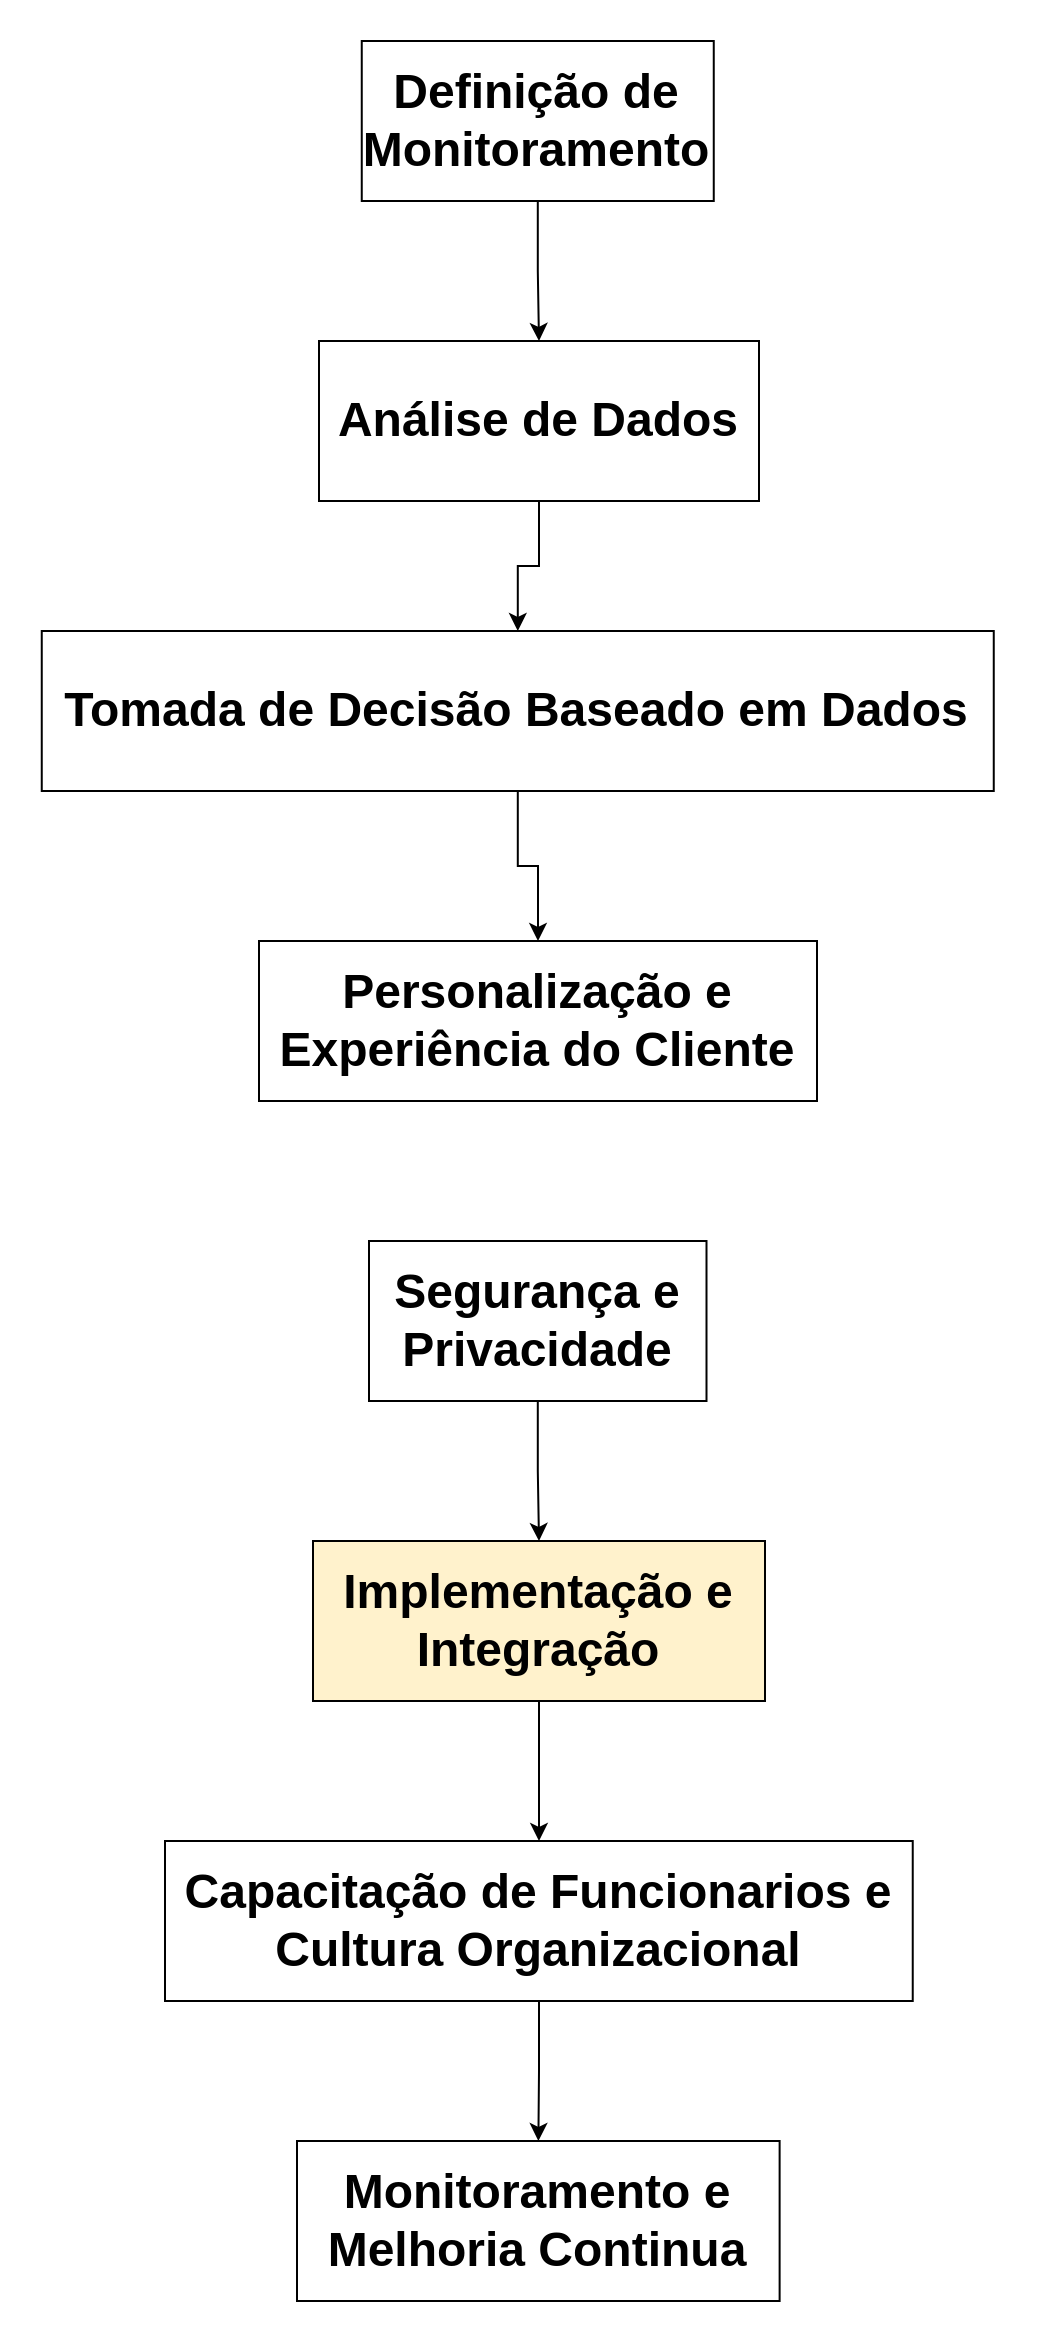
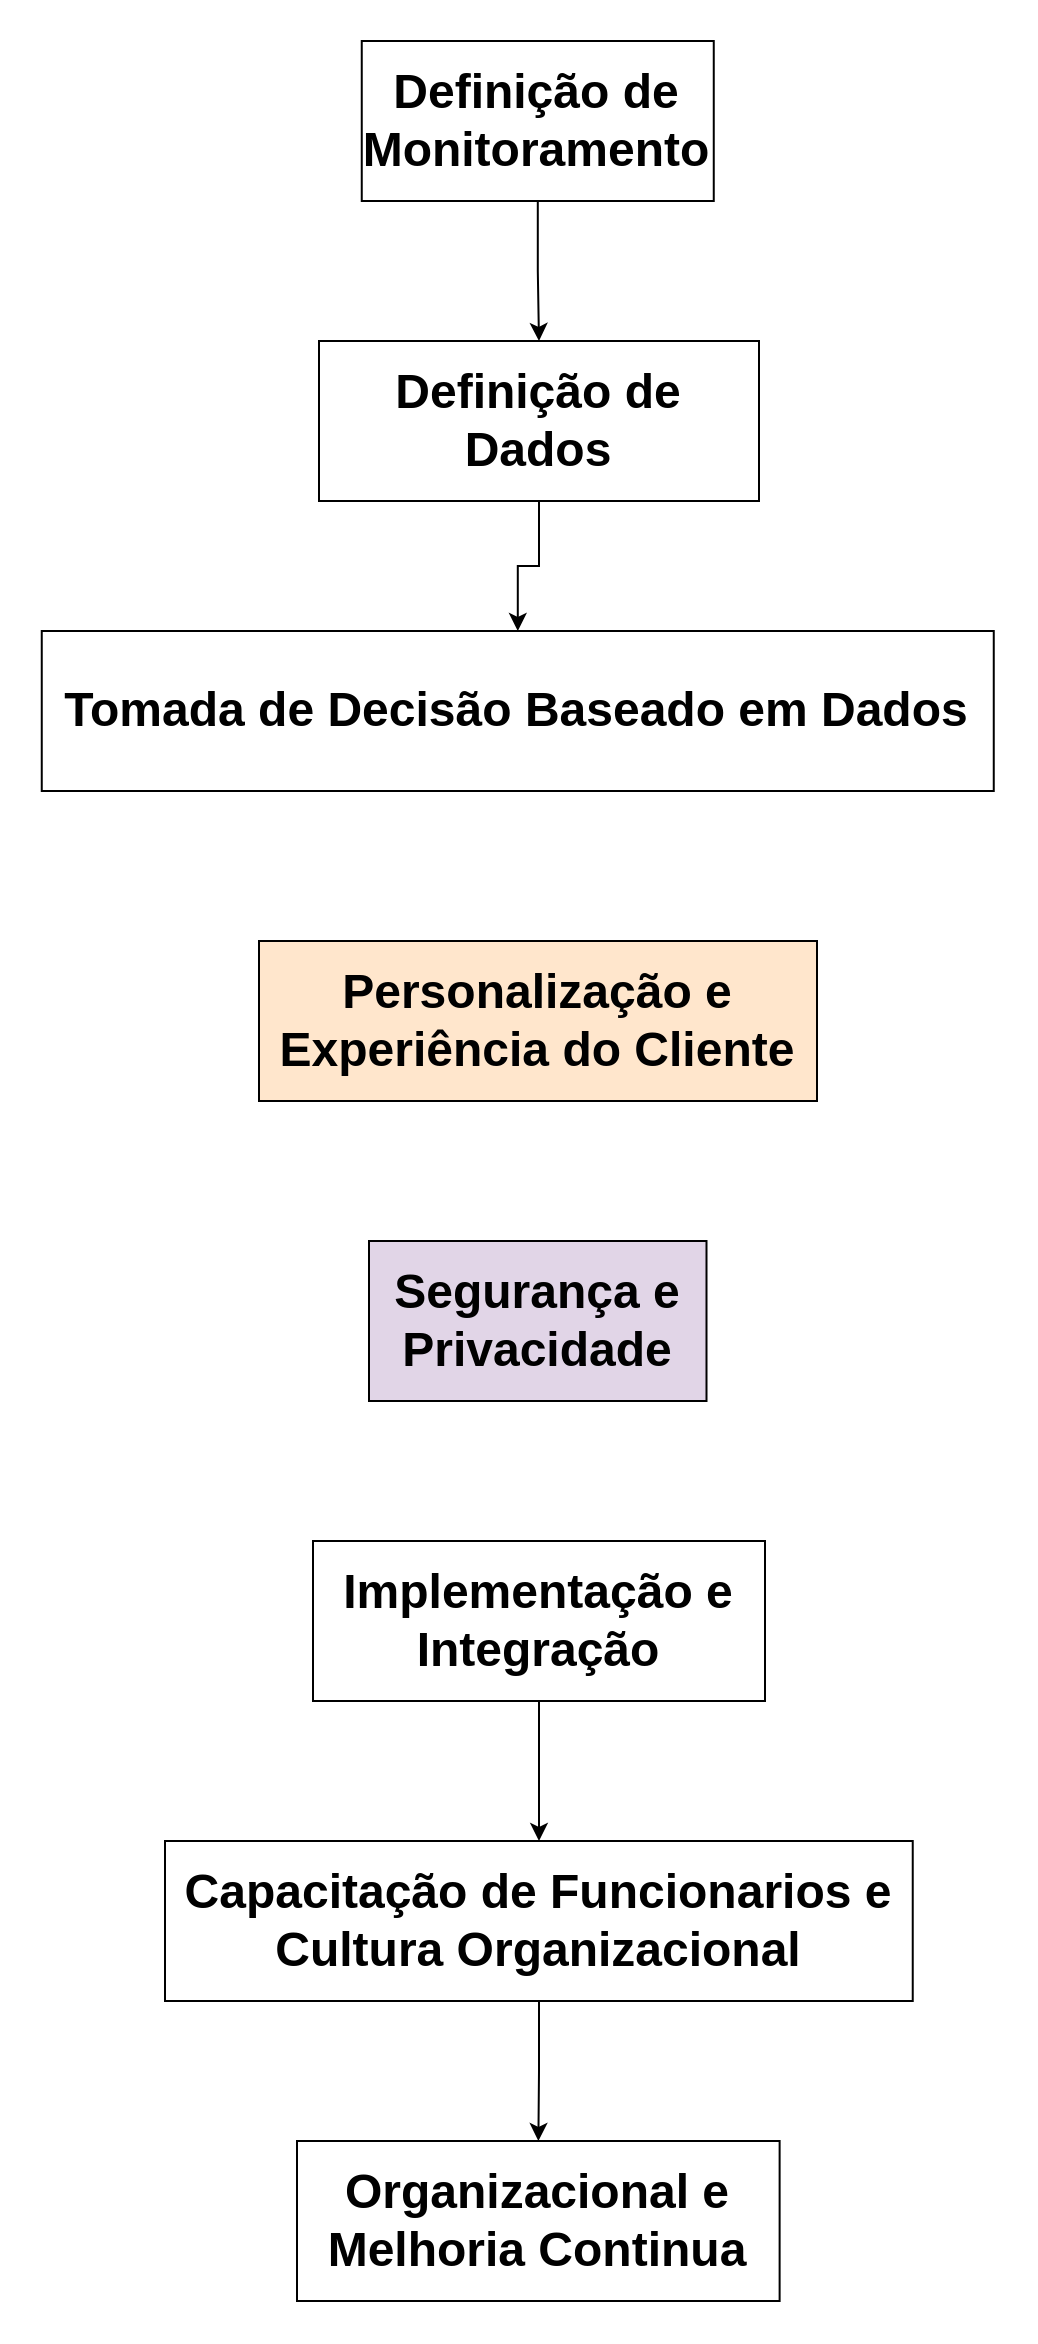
(539, 421) -> (539, 421)
(521, 866) -> none
(538, 1021) -> (538, 1021)
(538, 1321) -> (538, 1321)
(538, 1464) -> none
(539, 1621) -> (539, 1621)
(538, 2221) -> (538, 2221)
